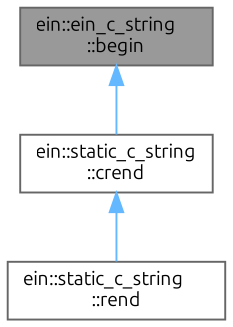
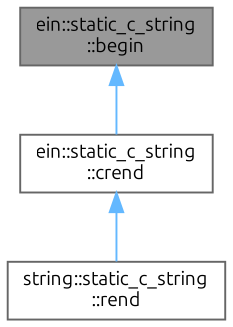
(116, 37) -> (116, 37)
(116, 291) -> (116, 291)
